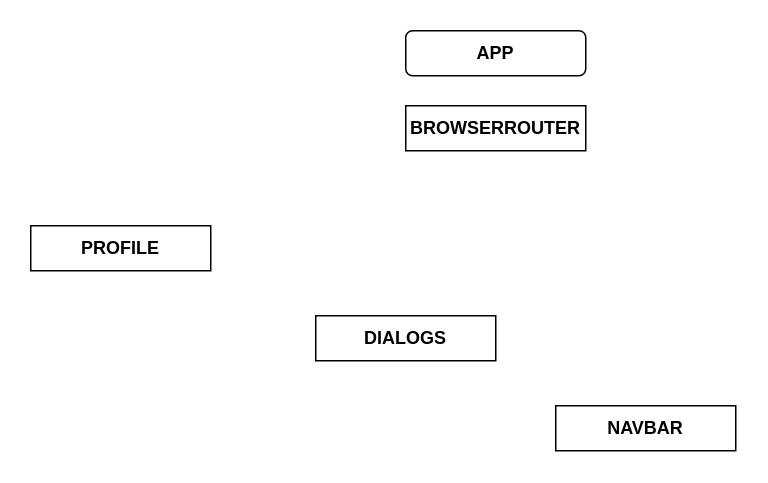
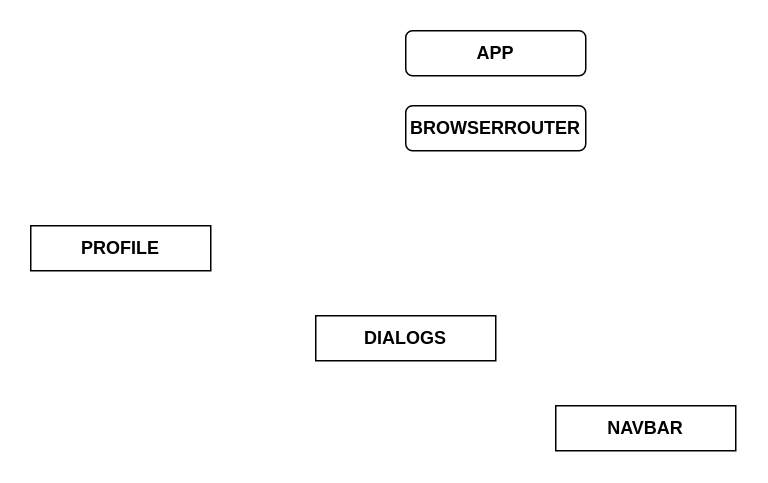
(496, 128) -> (496, 128)
